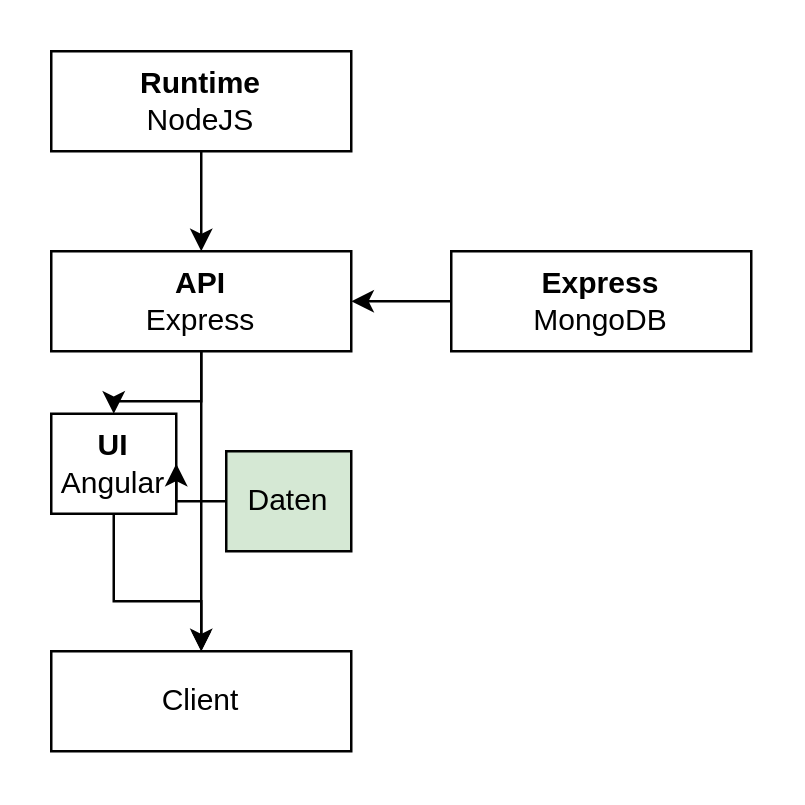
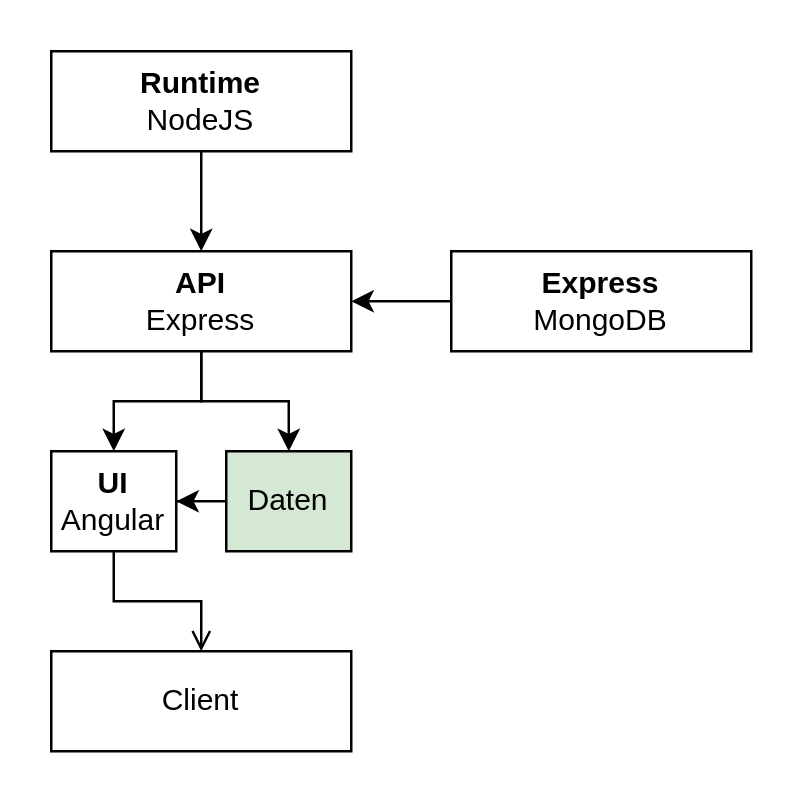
(201, 450) -> (265, 401)
(114, 464) -> (114, 501)
